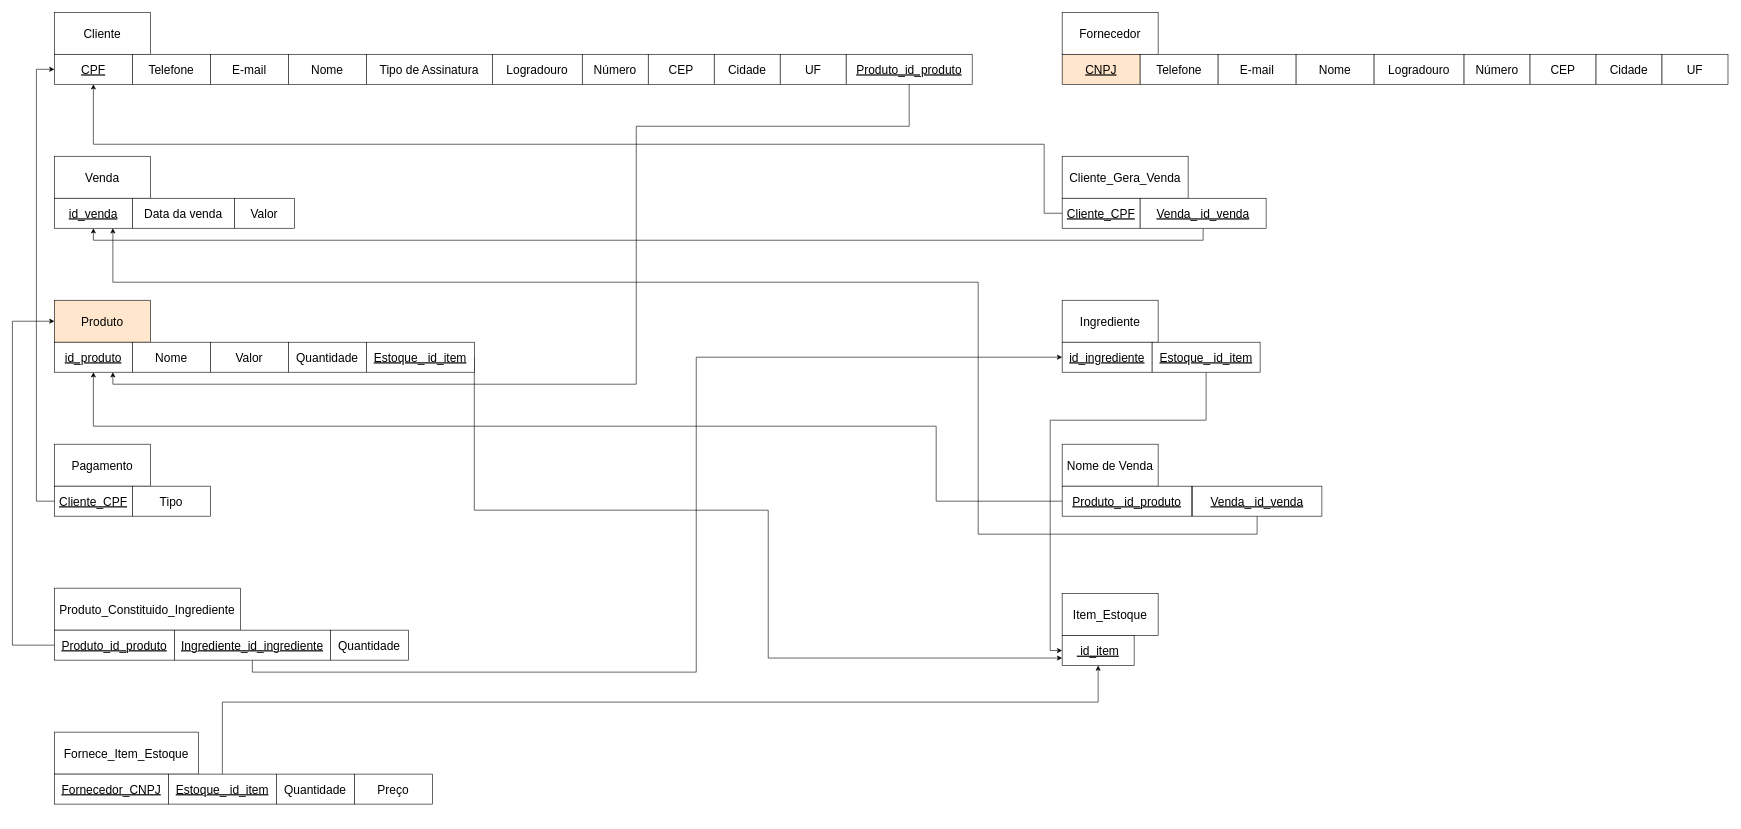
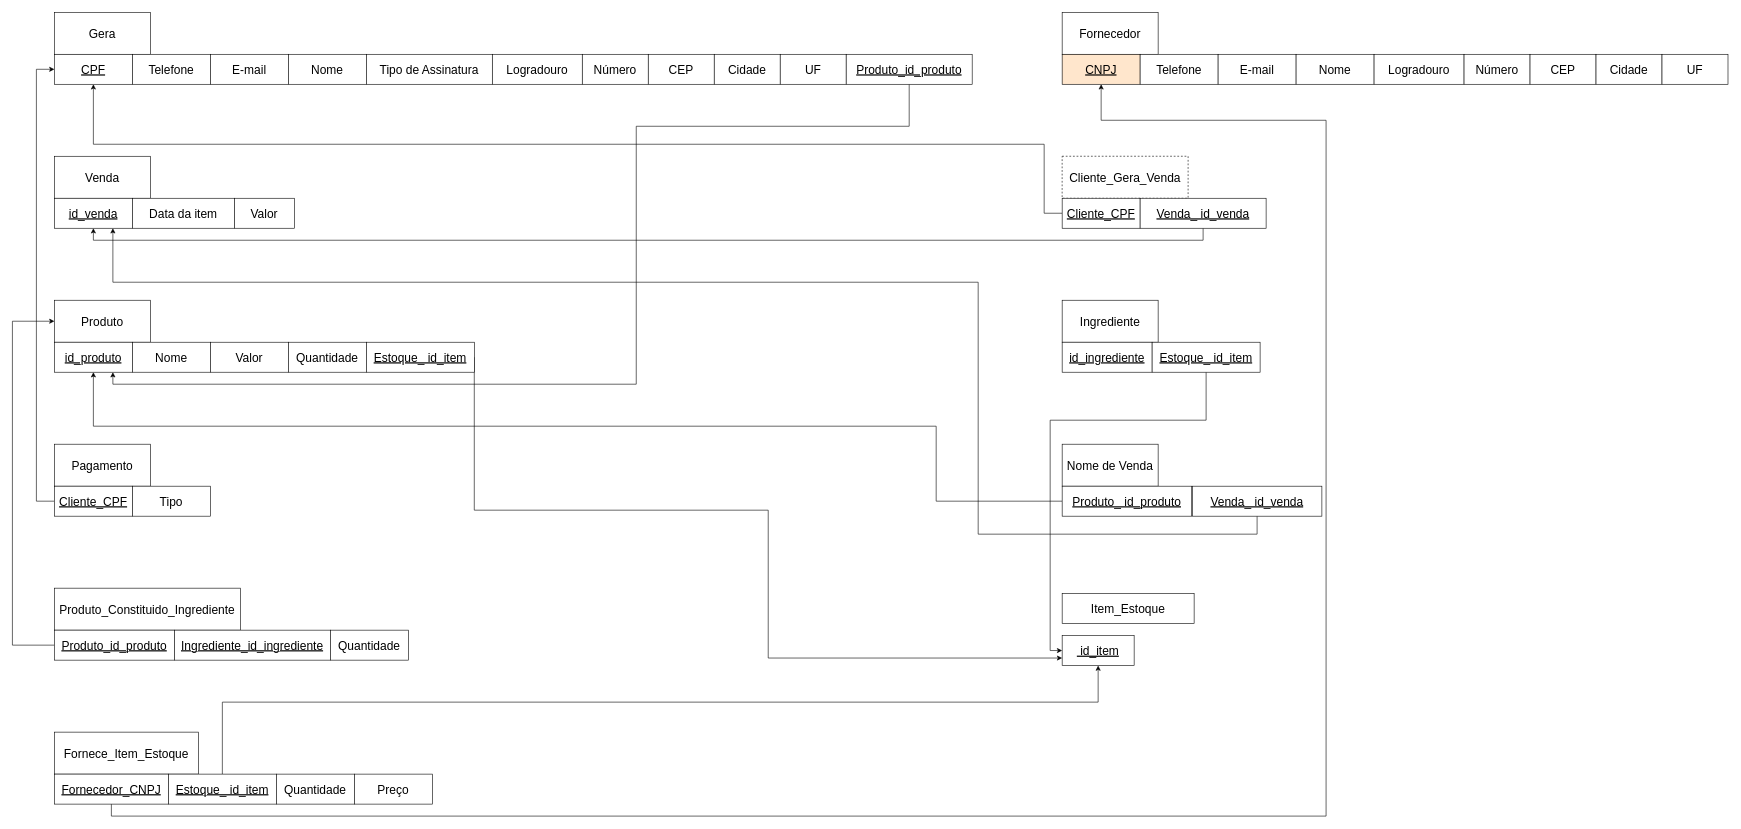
(102, 33) -> (102, 33)
(1125, 177) -> (1125, 177)
(183, 213) -> (183, 213)
(102, 321) -> (102, 321)
(1110, 615) -> (1128, 609)
(252, 667) -> none
none -> (111, 811)
